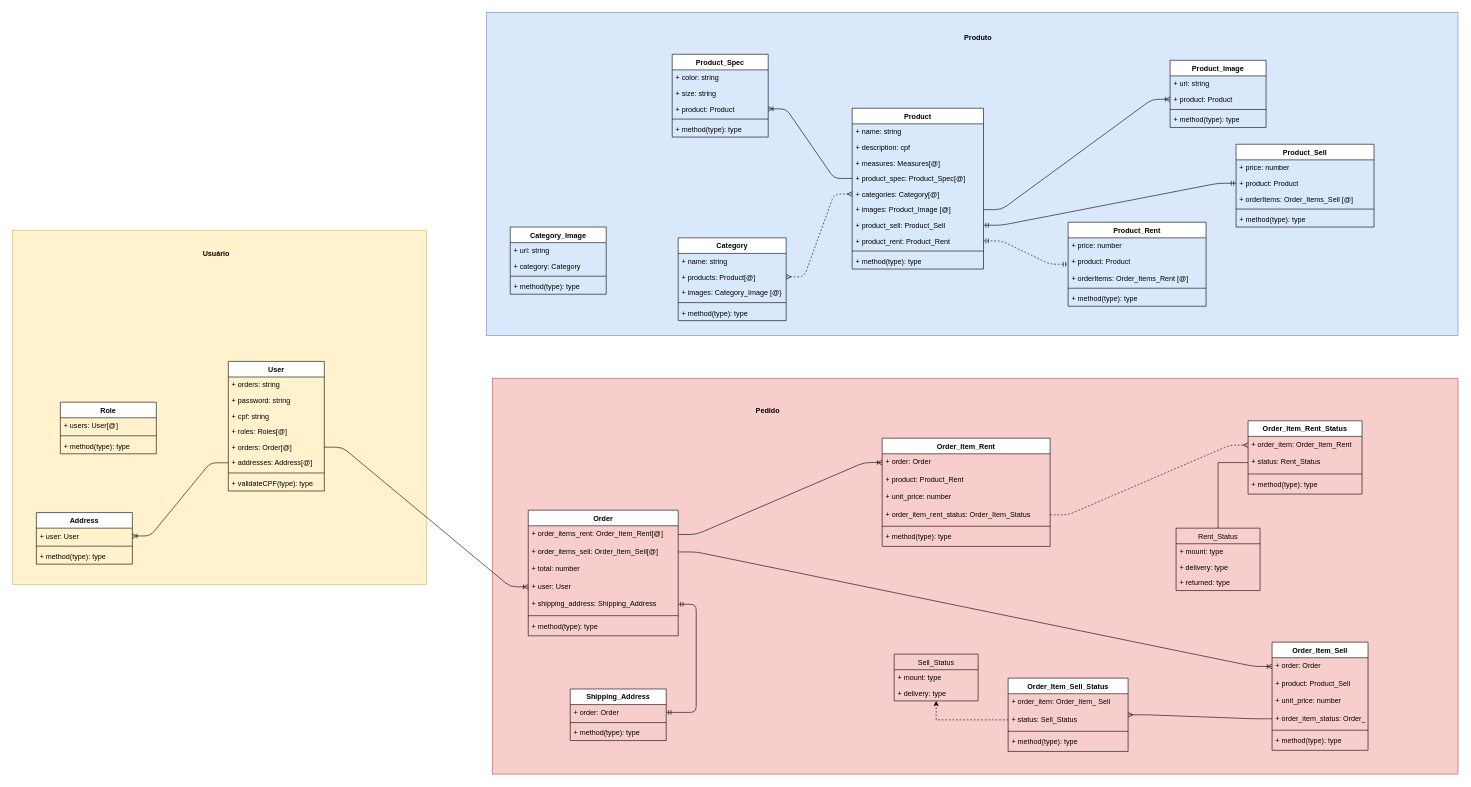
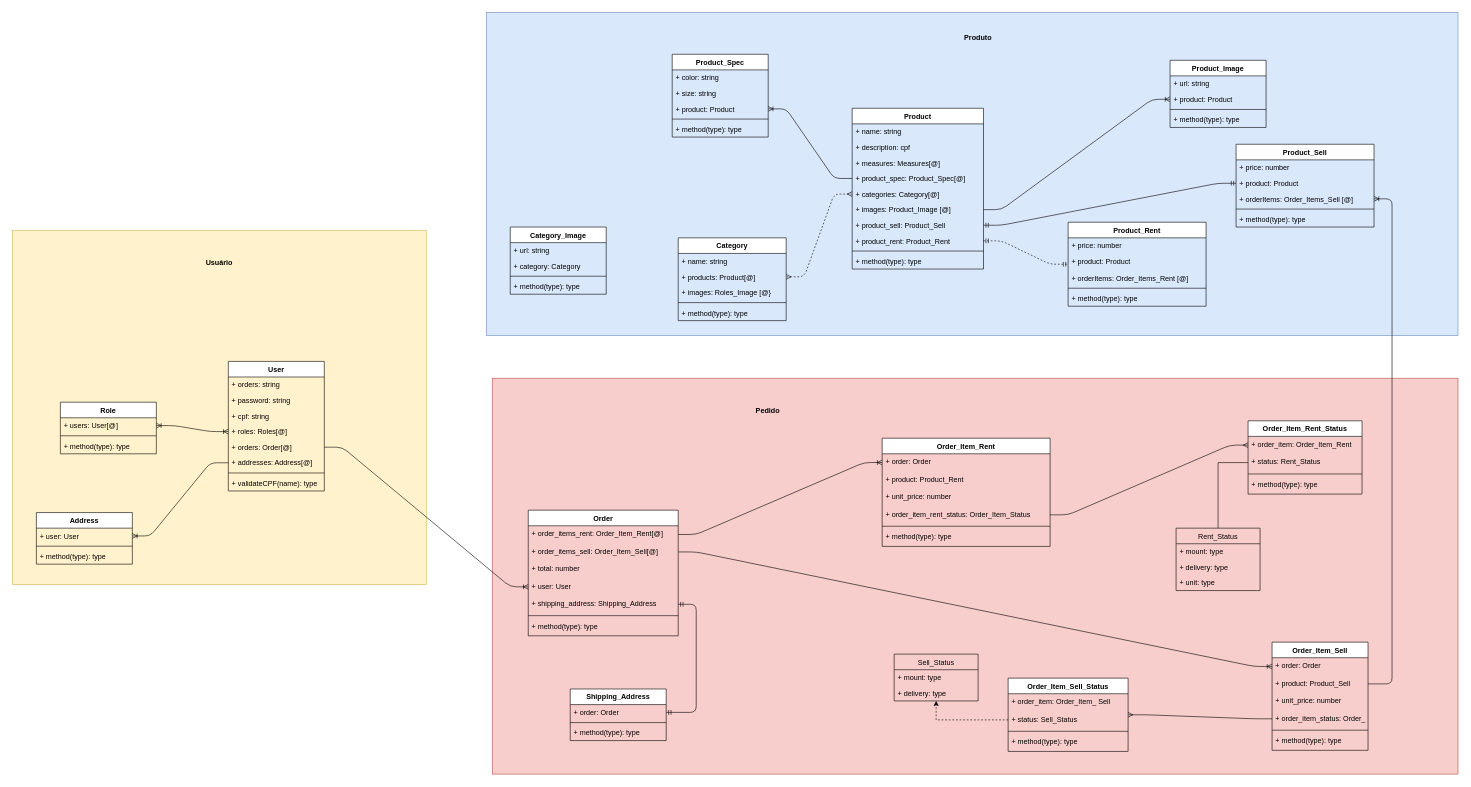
none -> (1387, 199)
(216, 253) -> (219, 262)
(733, 293) -> (726, 293)
none -> (192, 429)
(1147, 481) -> (1147, 481)
(277, 484) -> (277, 484)
(1209, 583) -> (1200, 583)
